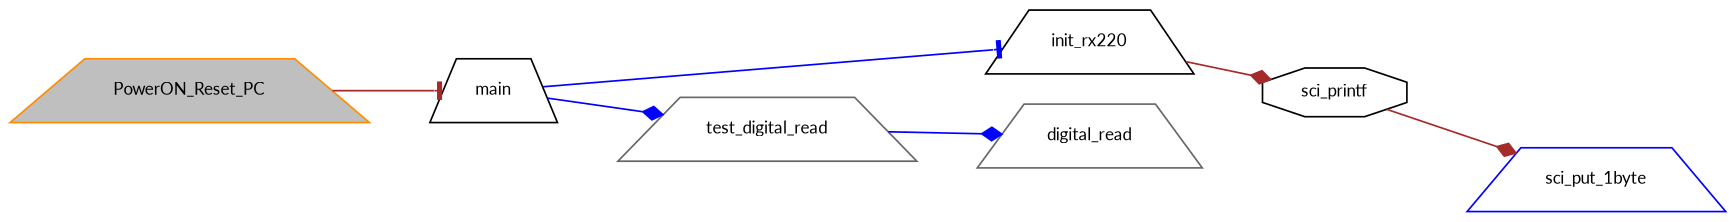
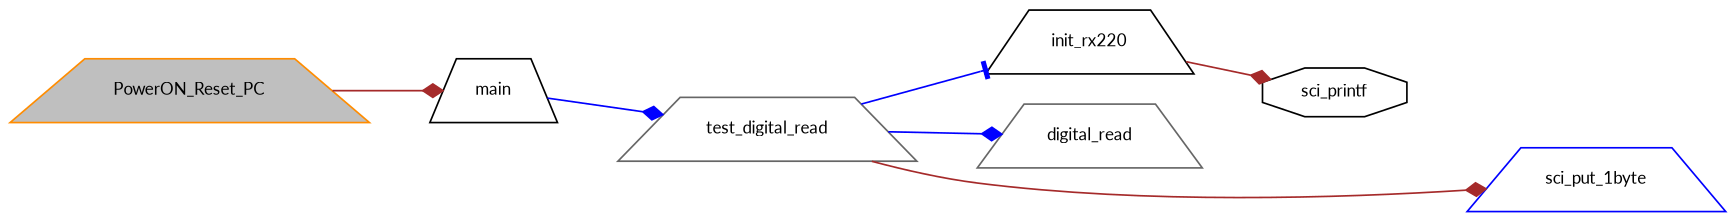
(768, 68) -> (921, 88)
(383, 91) -> (383, 91)
(1442, 128) -> (1167, 197)
